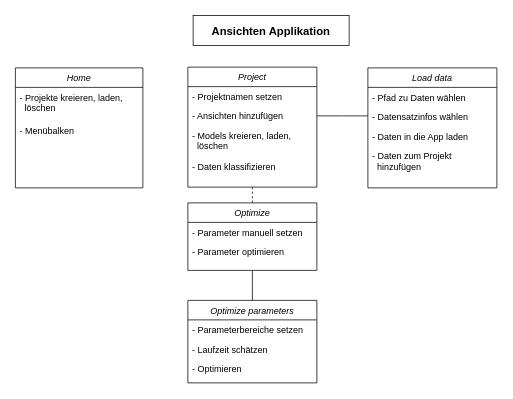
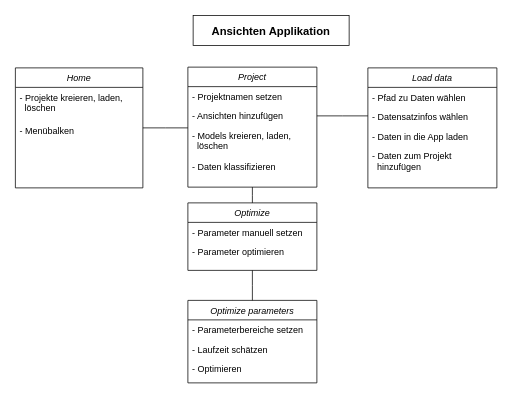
none -> (164, 128)
(252, 195) -> (252, 195)
